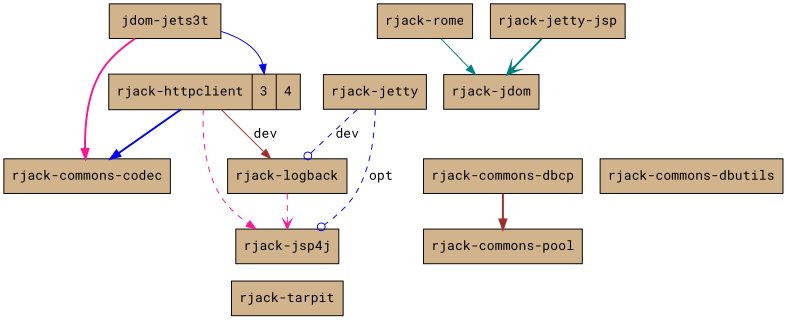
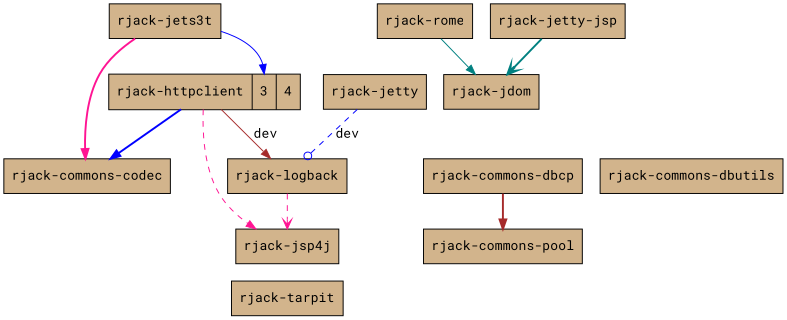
(165, 21) -> (165, 21)
(365, 174) -> none
